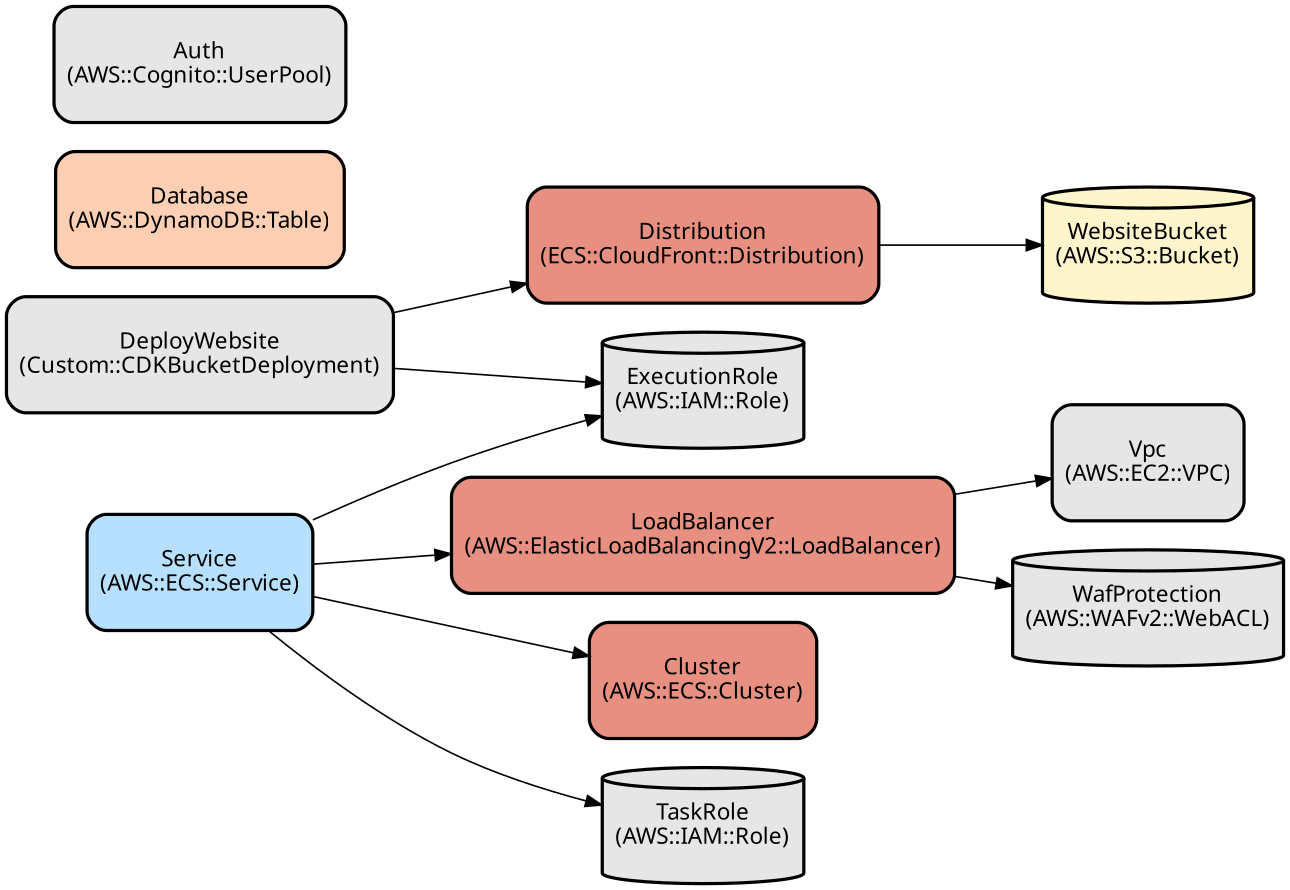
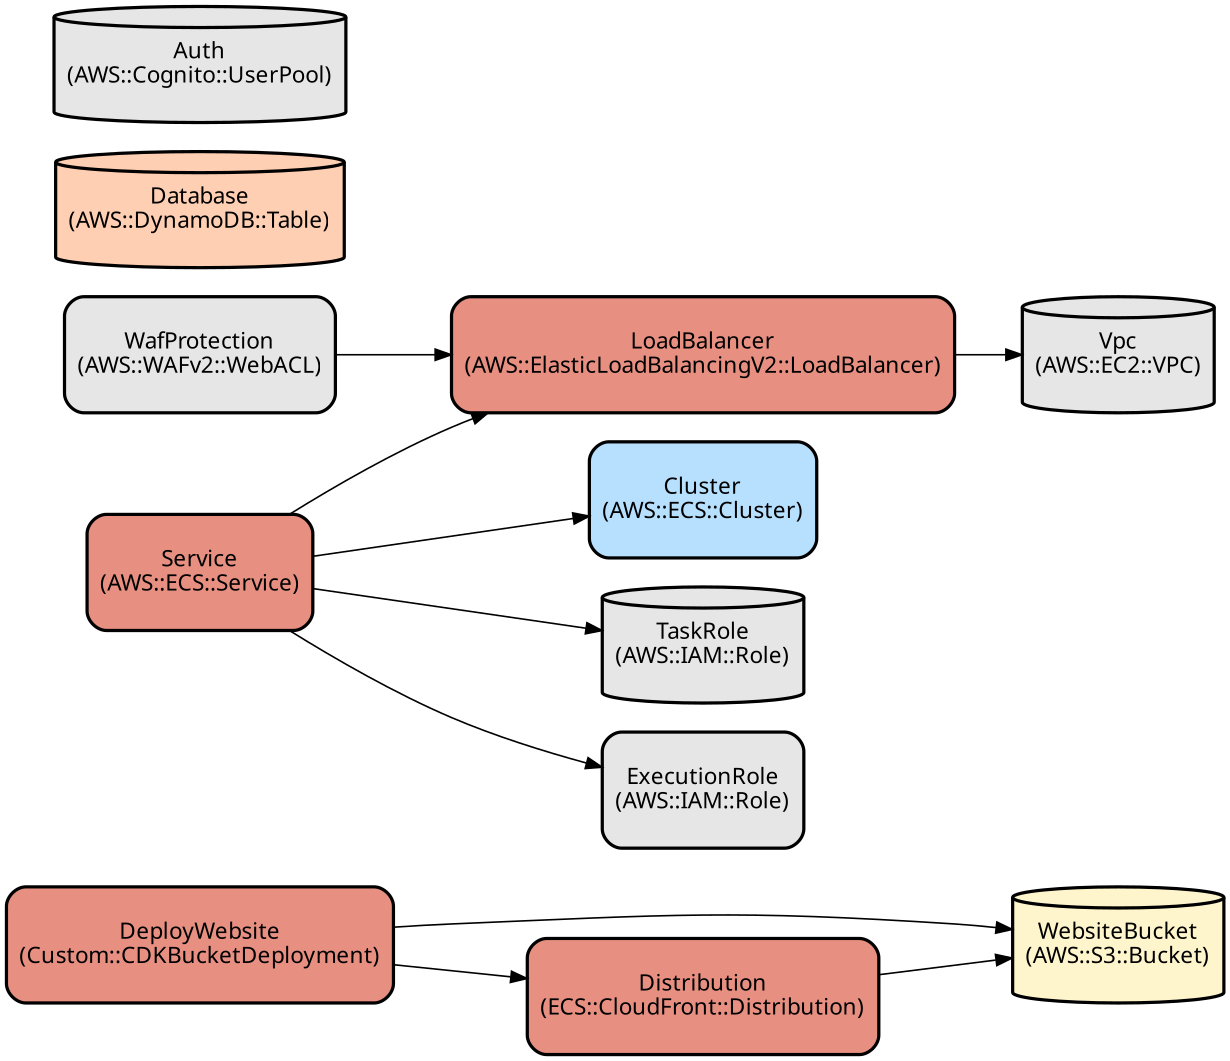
(200, 64) -> (200, 64)
(200, 210) -> (200, 210)
(200, 355) -> (200, 945)
(490, 375) -> (695, 915)
(703, 390) -> (703, 790)
(1148, 463) -> (1118, 355)
(200, 572) -> (200, 572)
(975, 580) -> (385, 355)
(1148, 608) -> (200, 355)
(703, 680) -> (703, 500)
